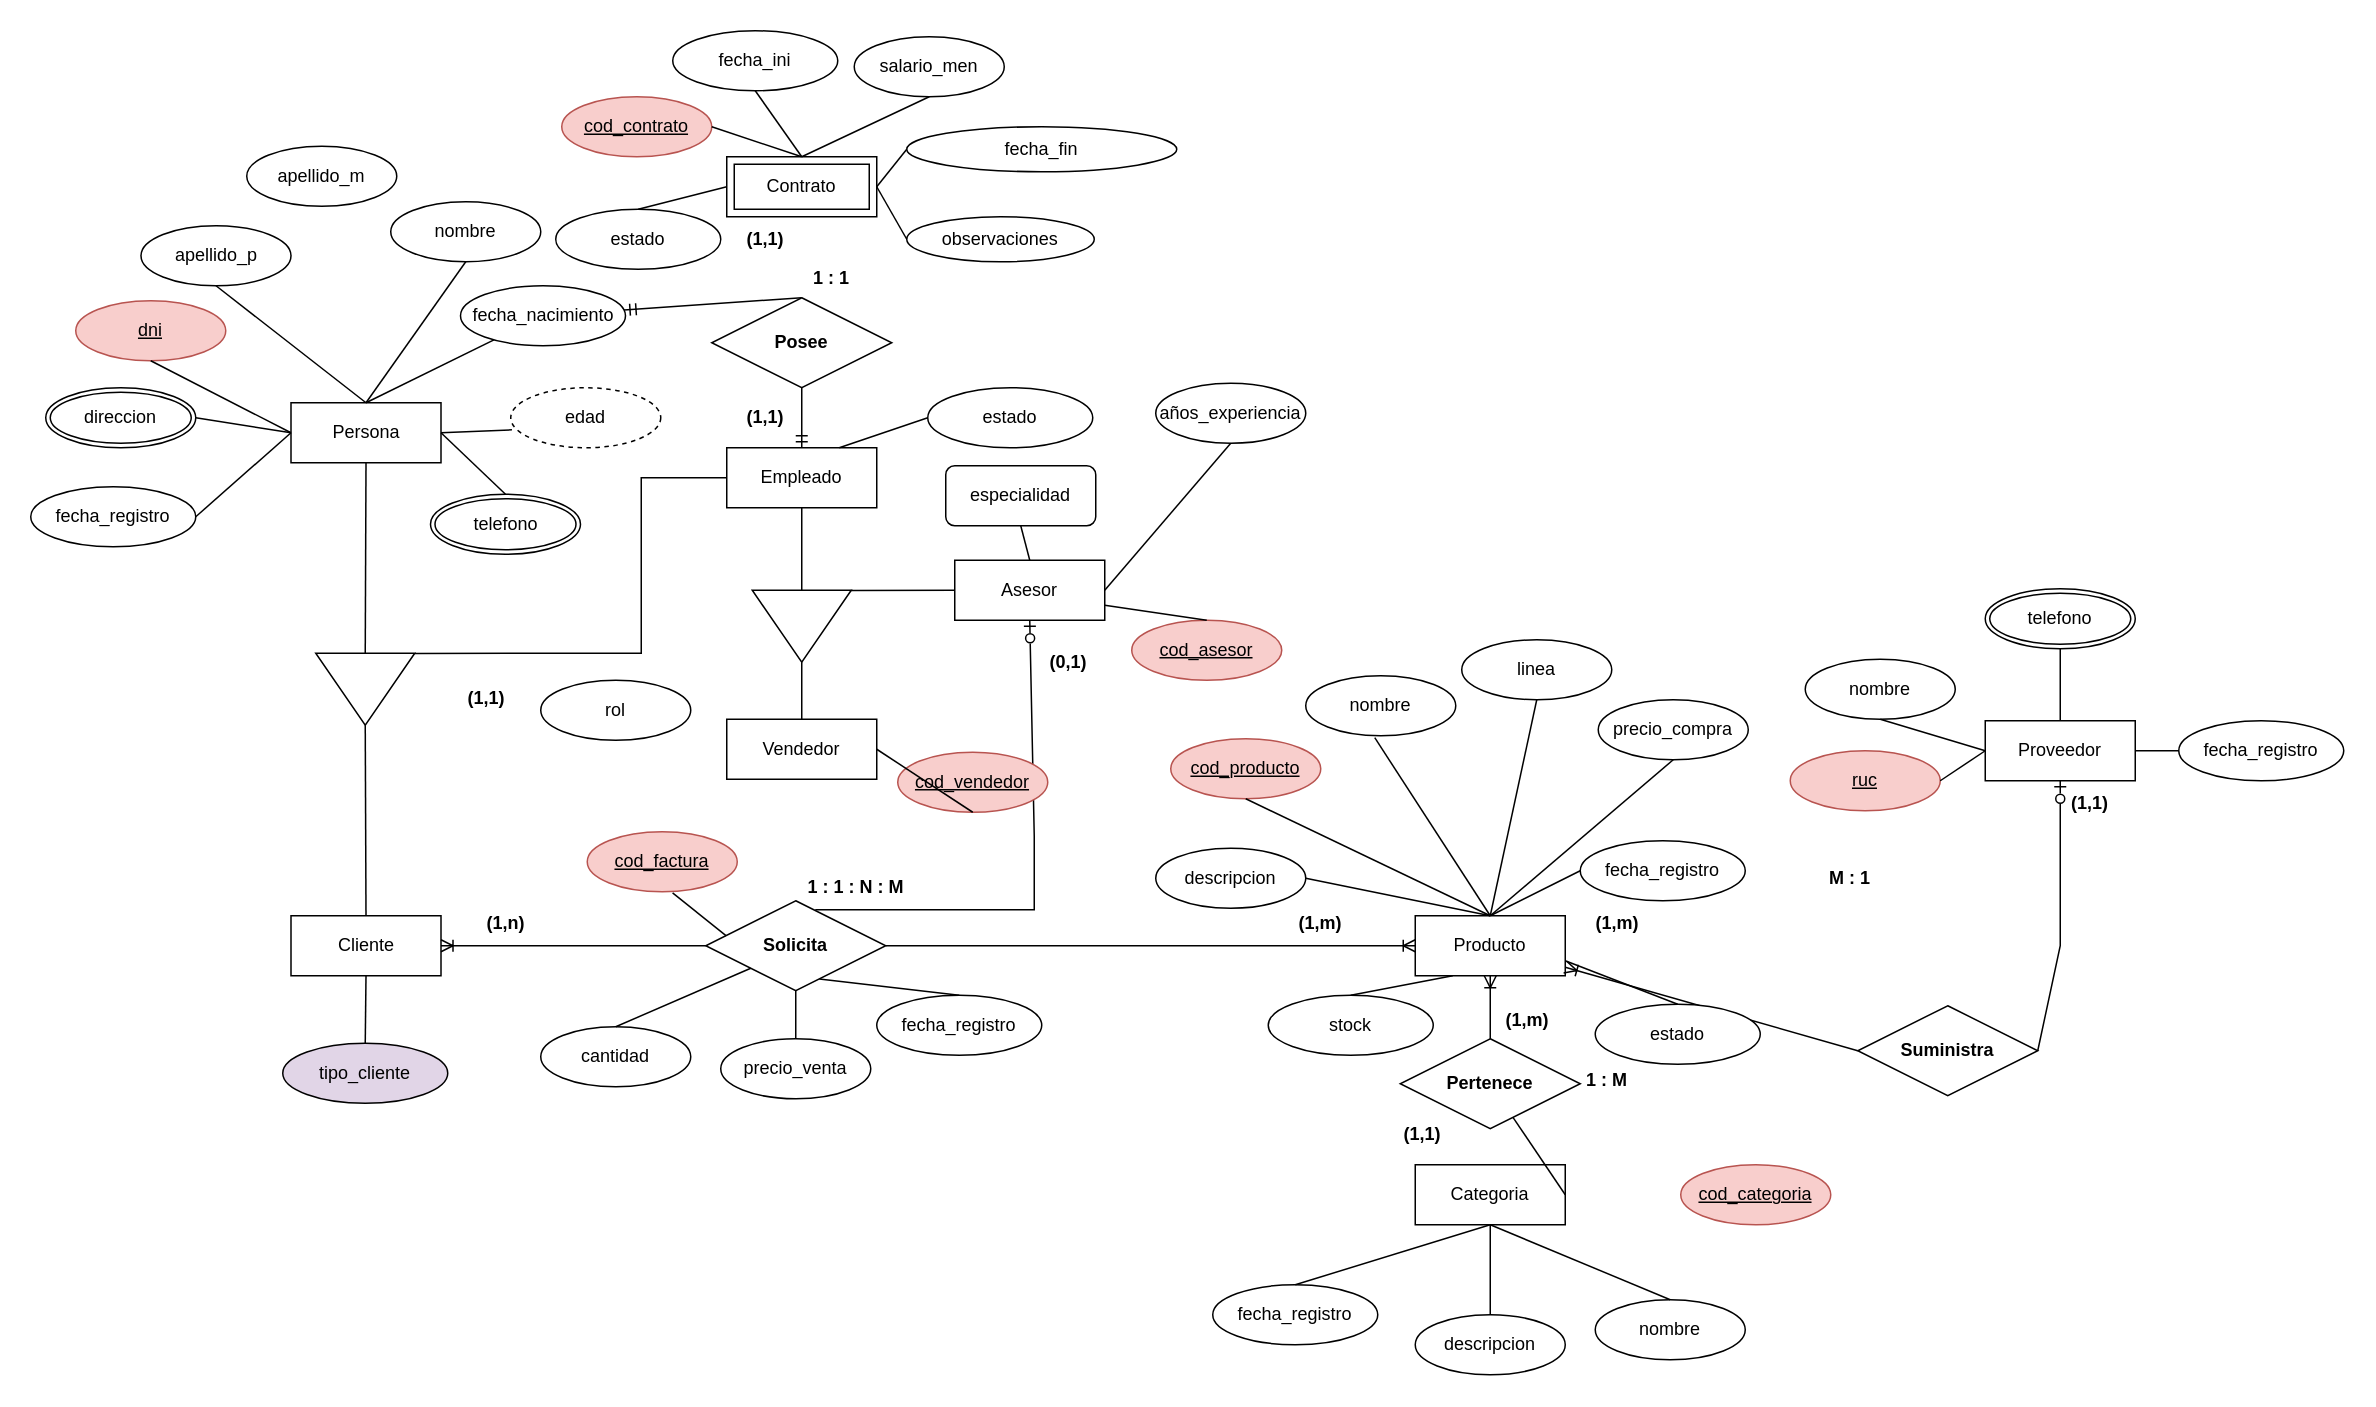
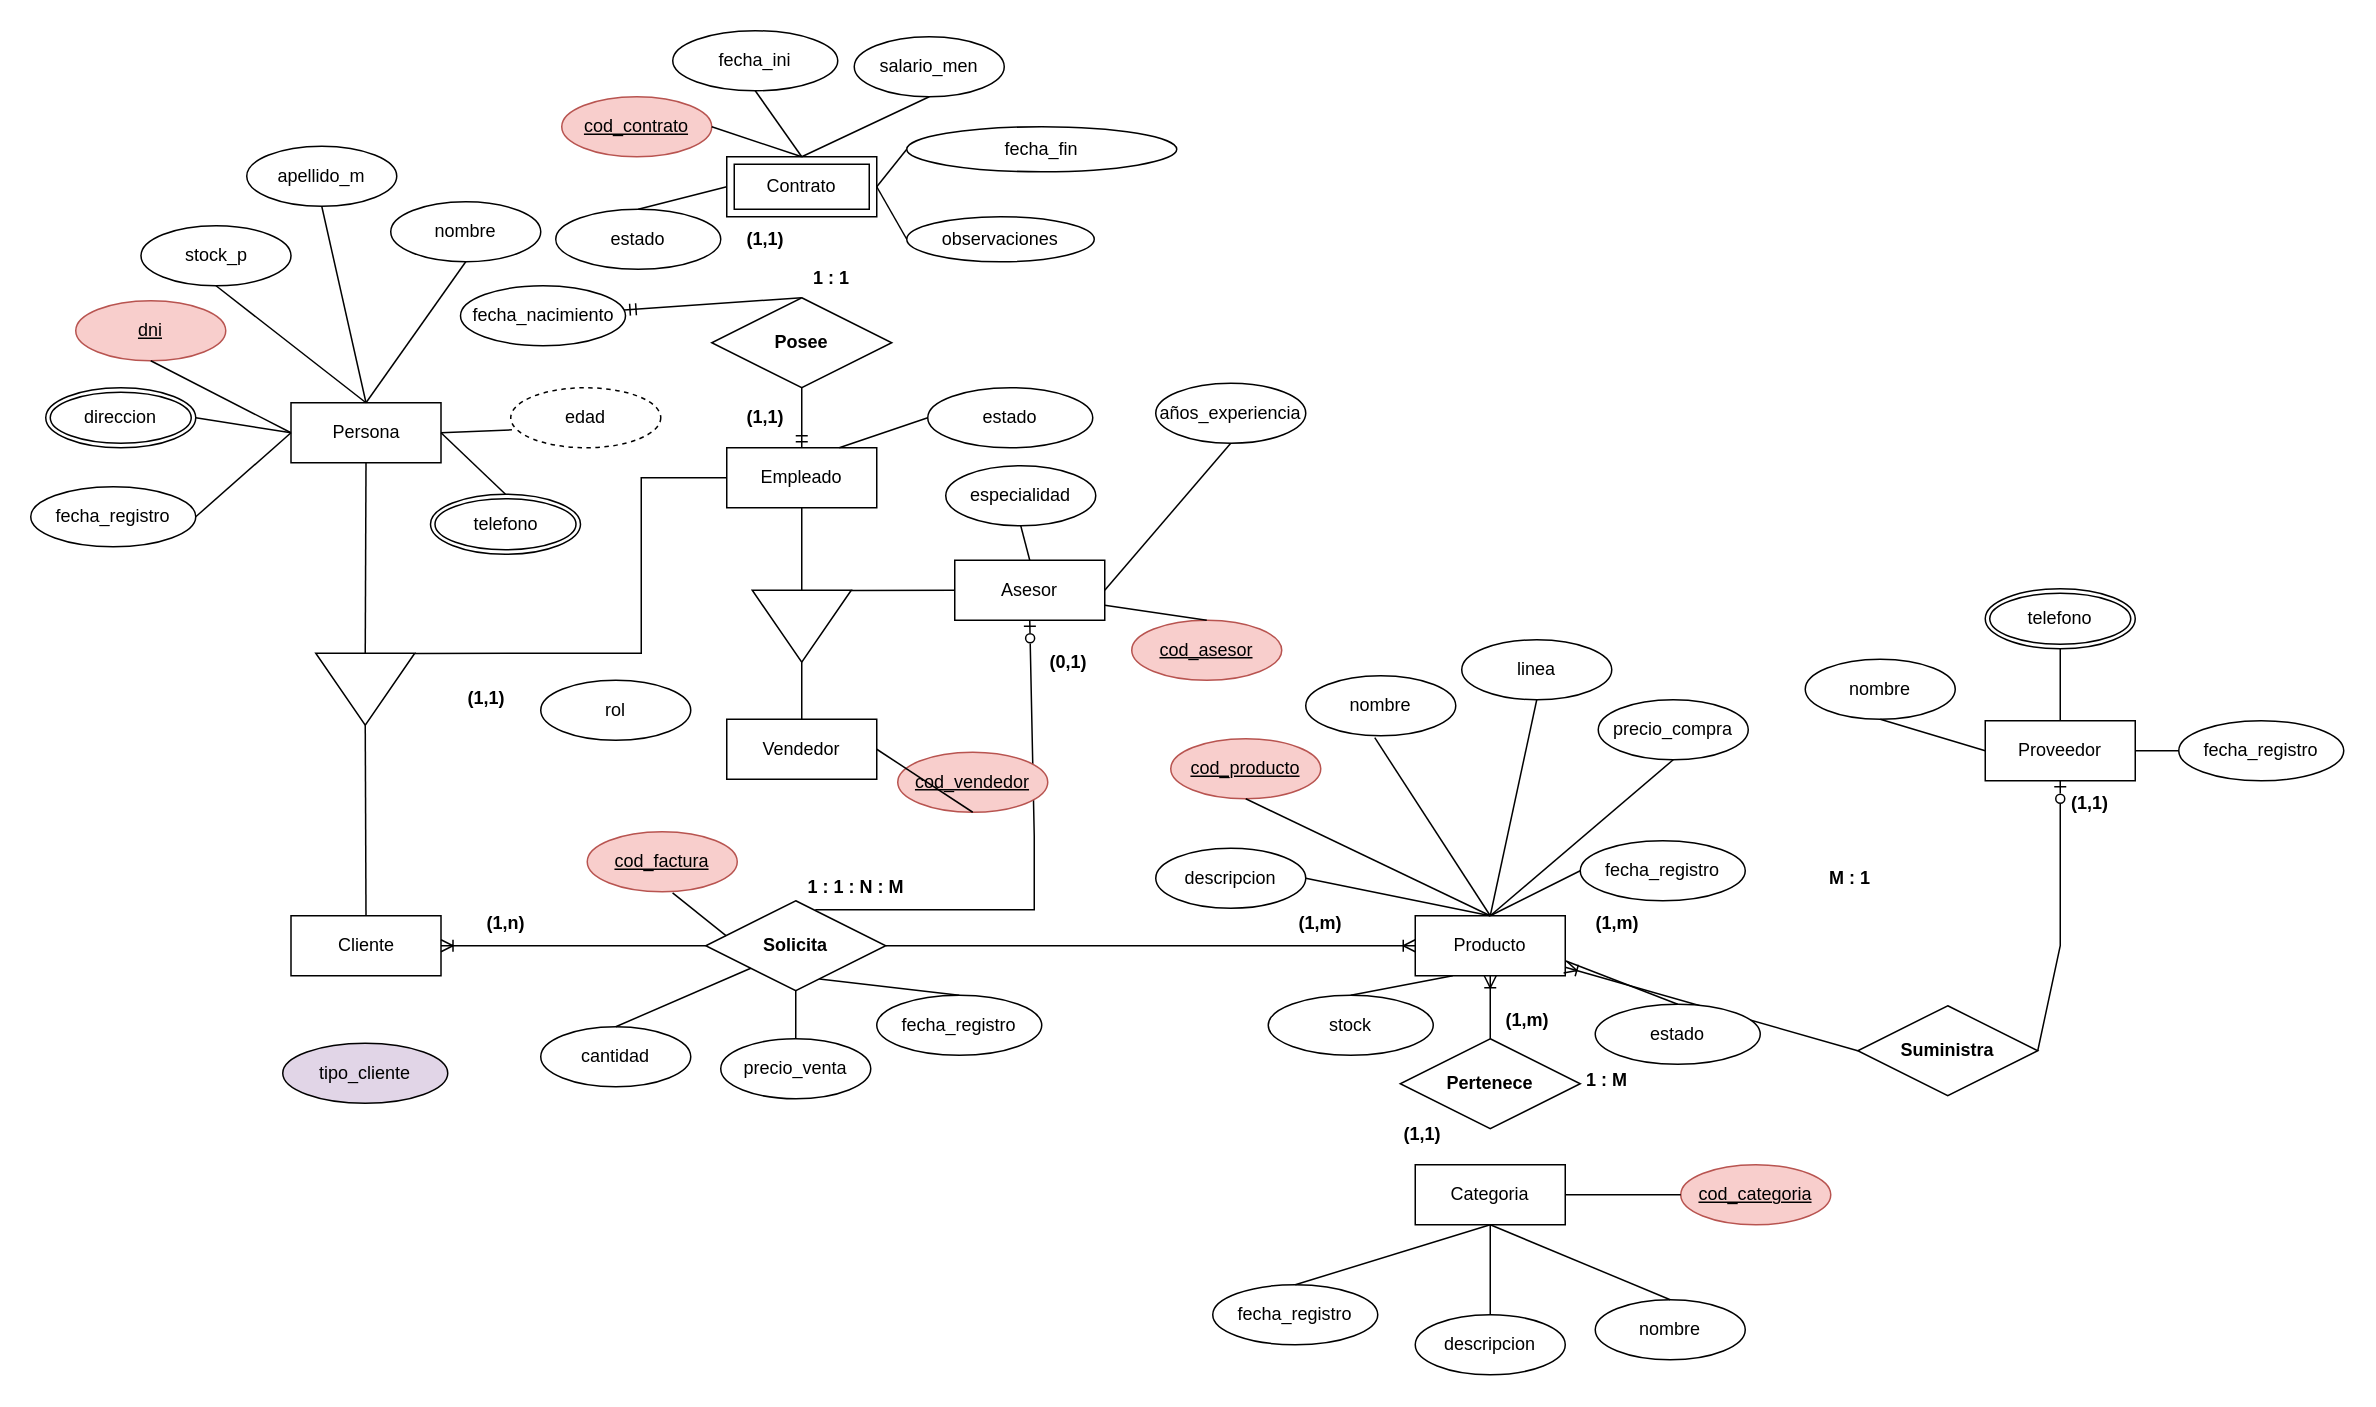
(217, 256) -> (217, 256)
(430, 371) -> (344, 305)
(1021, 496) -> (1021, 496)
(1963, 766) -> none
(1865, 781) -> none
(366, 1010) -> none
(1539, 1156) -> (1622, 1195)
